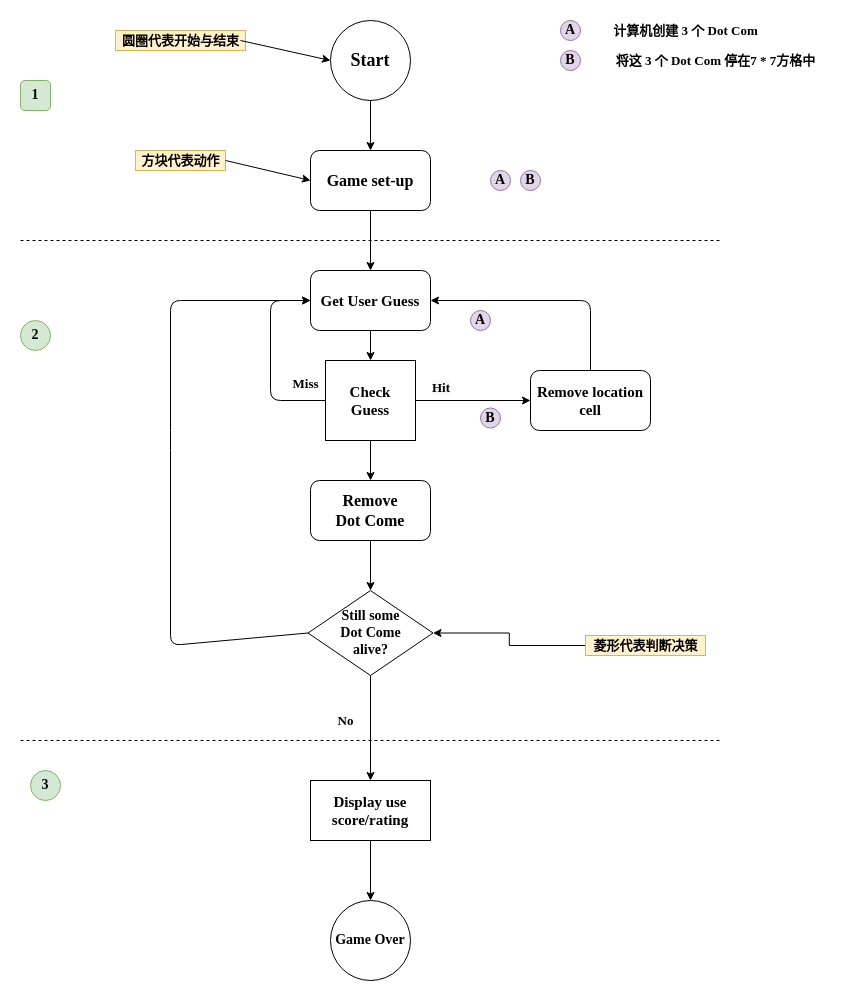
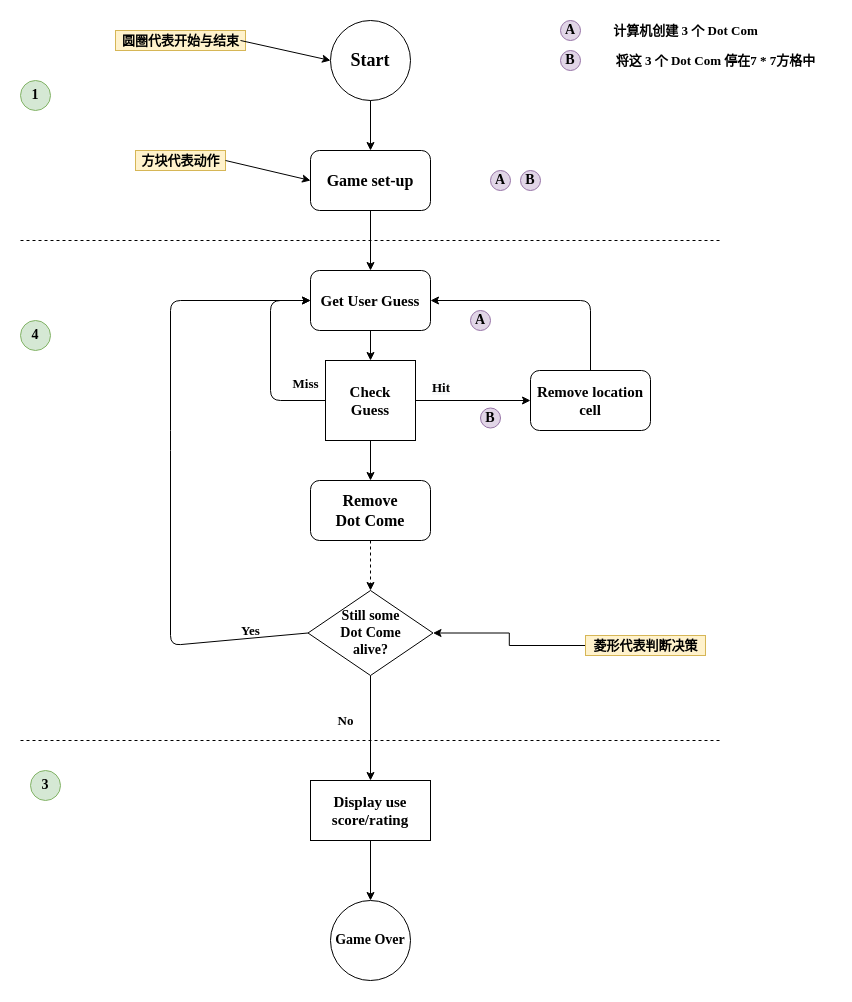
(36, 96) -> (36, 96)
(36, 336) -> (36, 336)
(371, 563) -> (371, 563)
none -> (251, 631)
